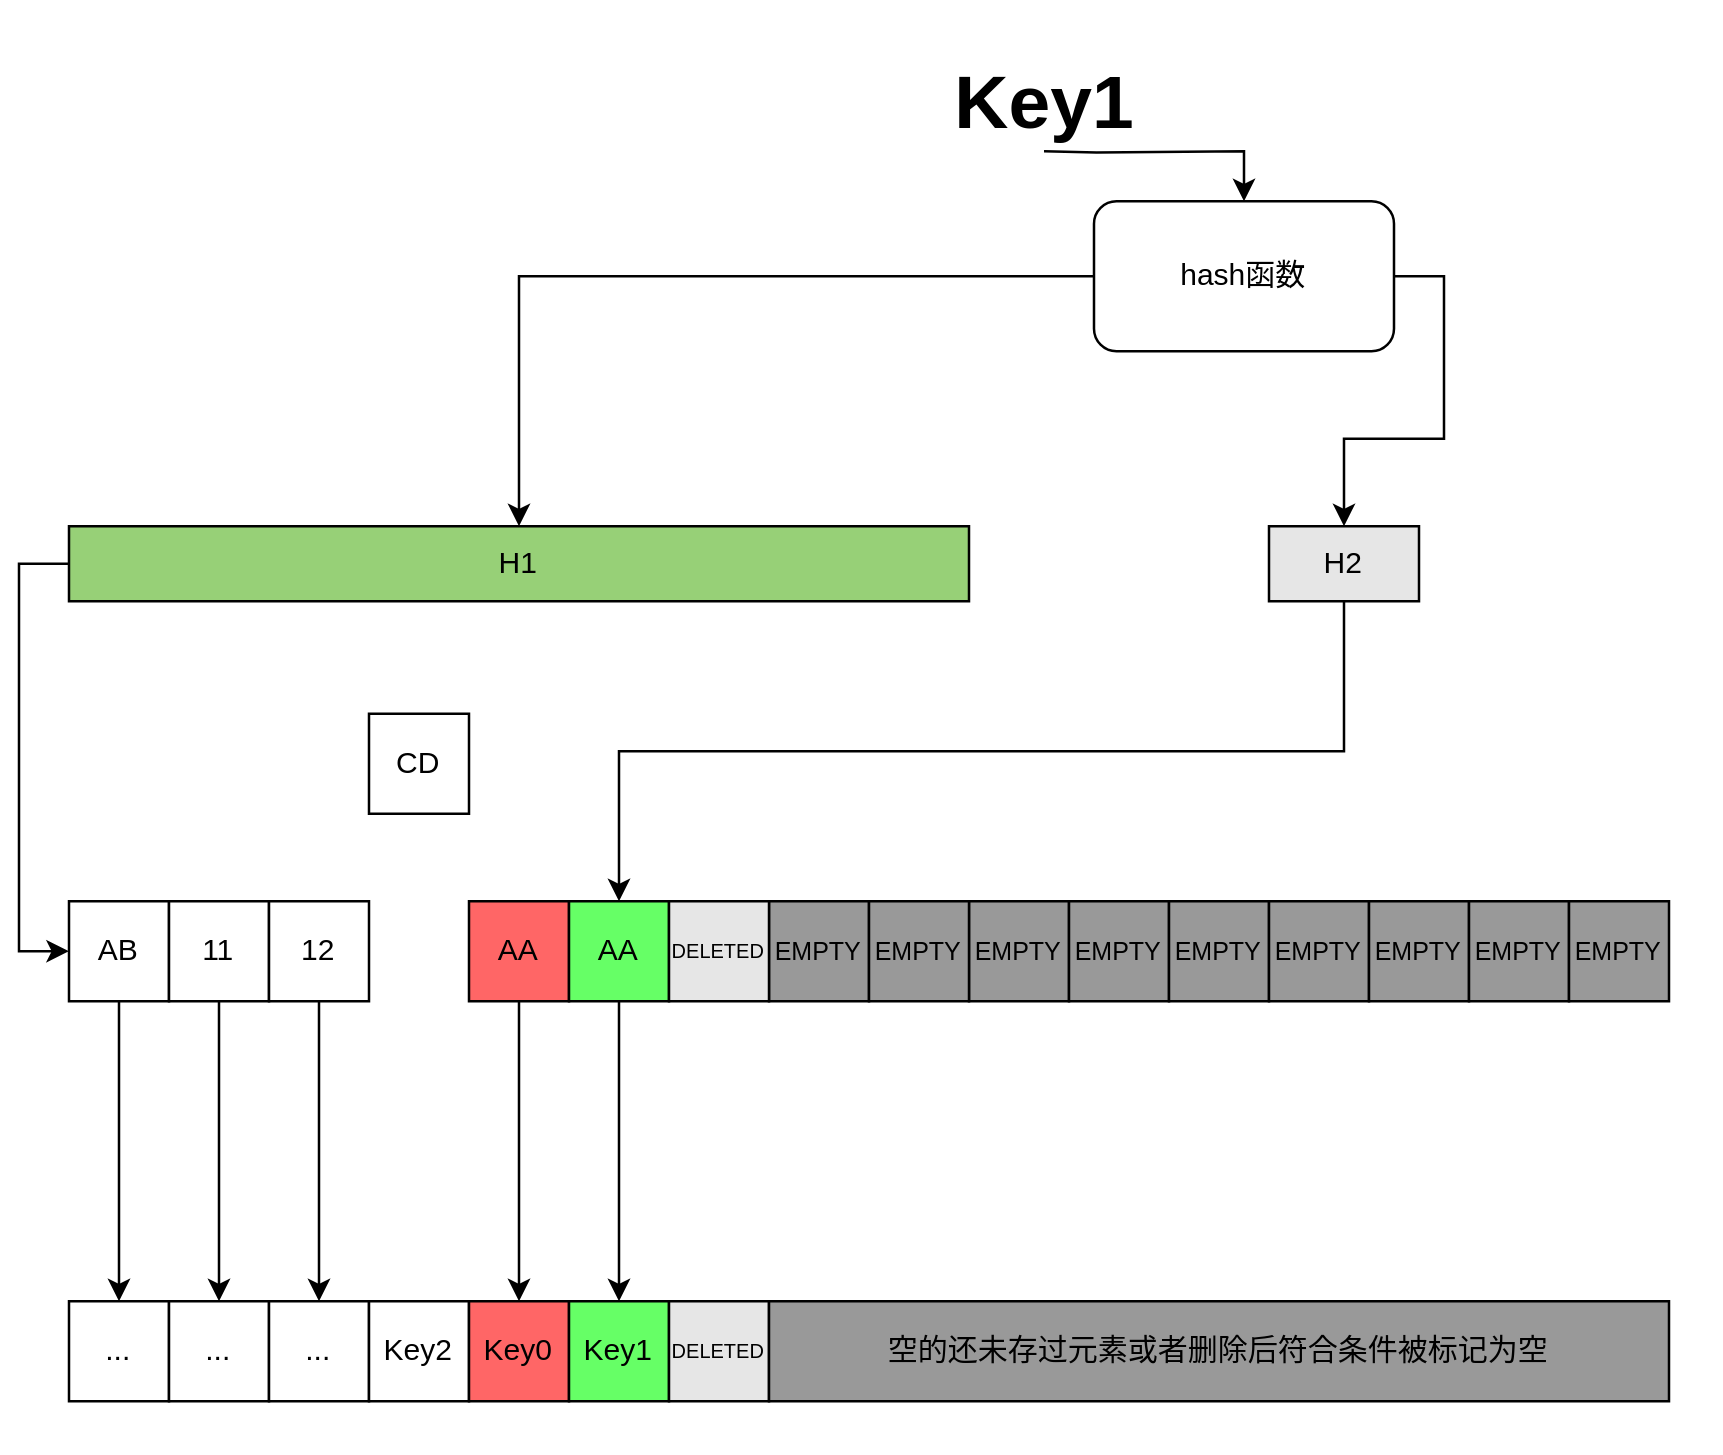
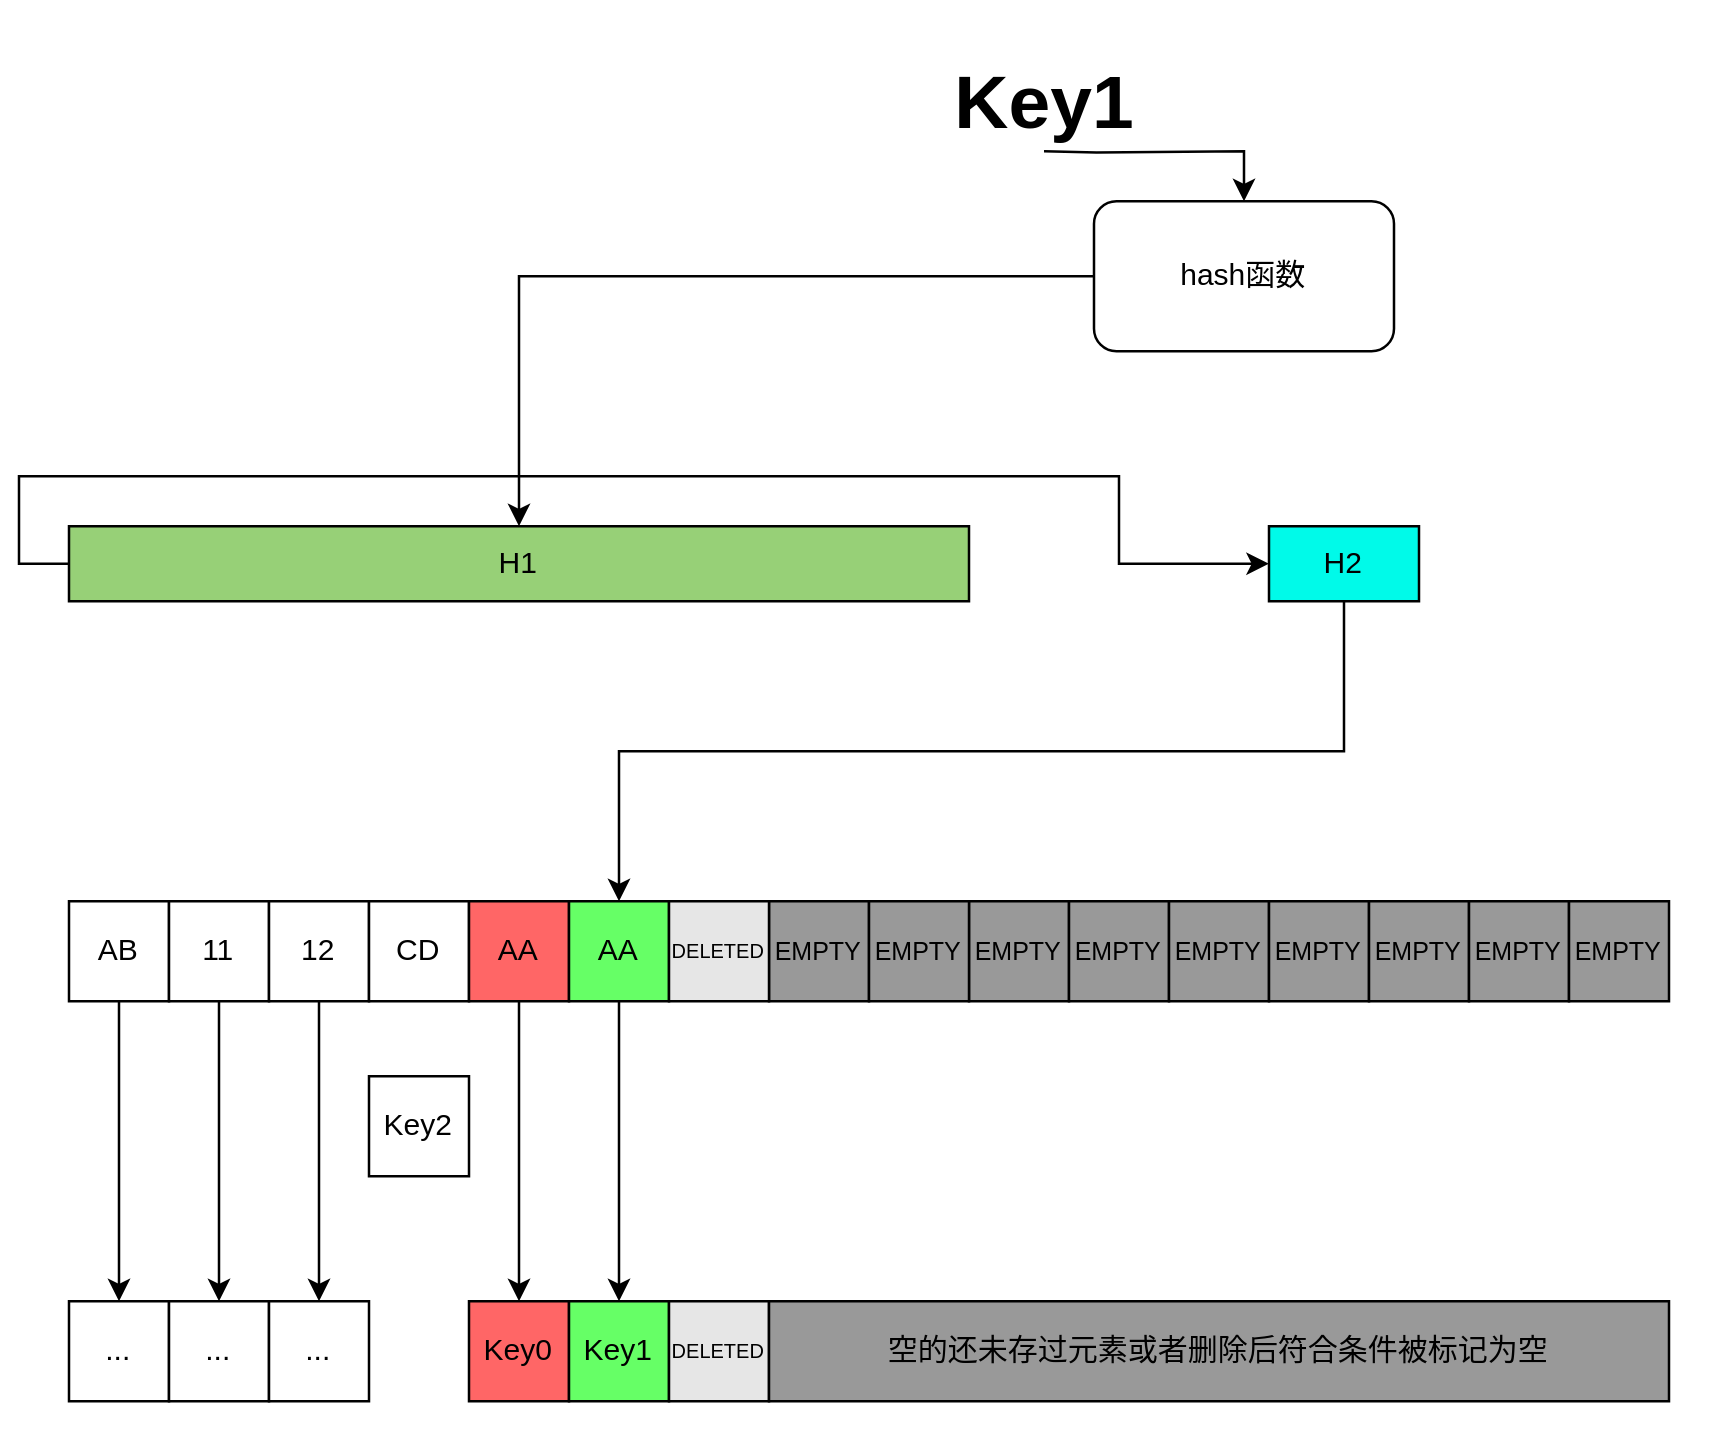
(1444, 418) -> none
(1344, 564) -> (1344, 564)
(419, 764) -> (419, 951)
(19, 773) -> (931, 476)
(419, 1351) -> (419, 1126)
